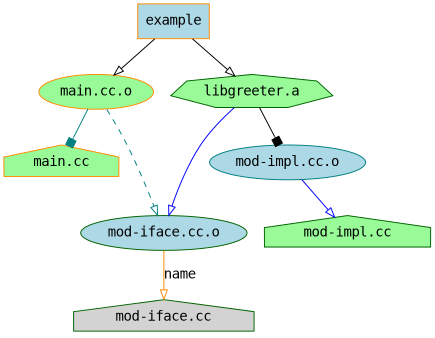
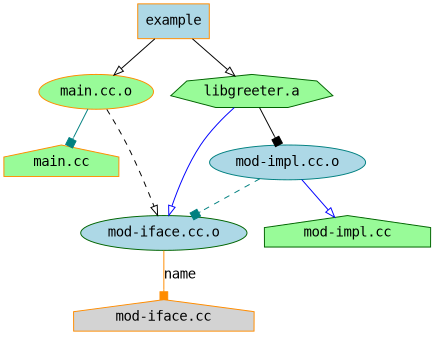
(133, 157) -> (133, 157)
none -> (230, 195)
(164, 270) -> (164, 270)
(164, 317) -> (164, 317)
